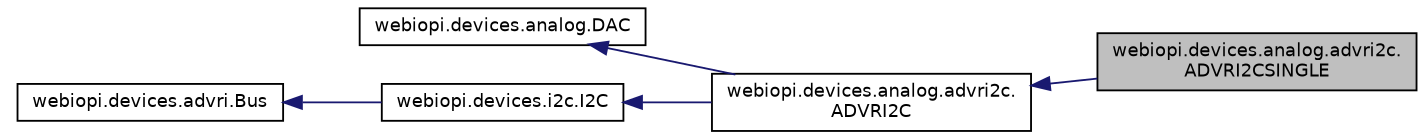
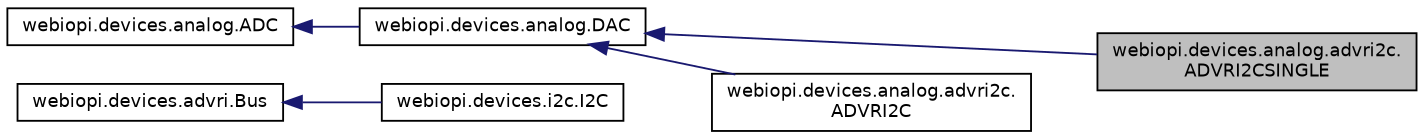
none -> (150, 27)
(1074, 81) -> (881, 44)
(677, 102) -> none
